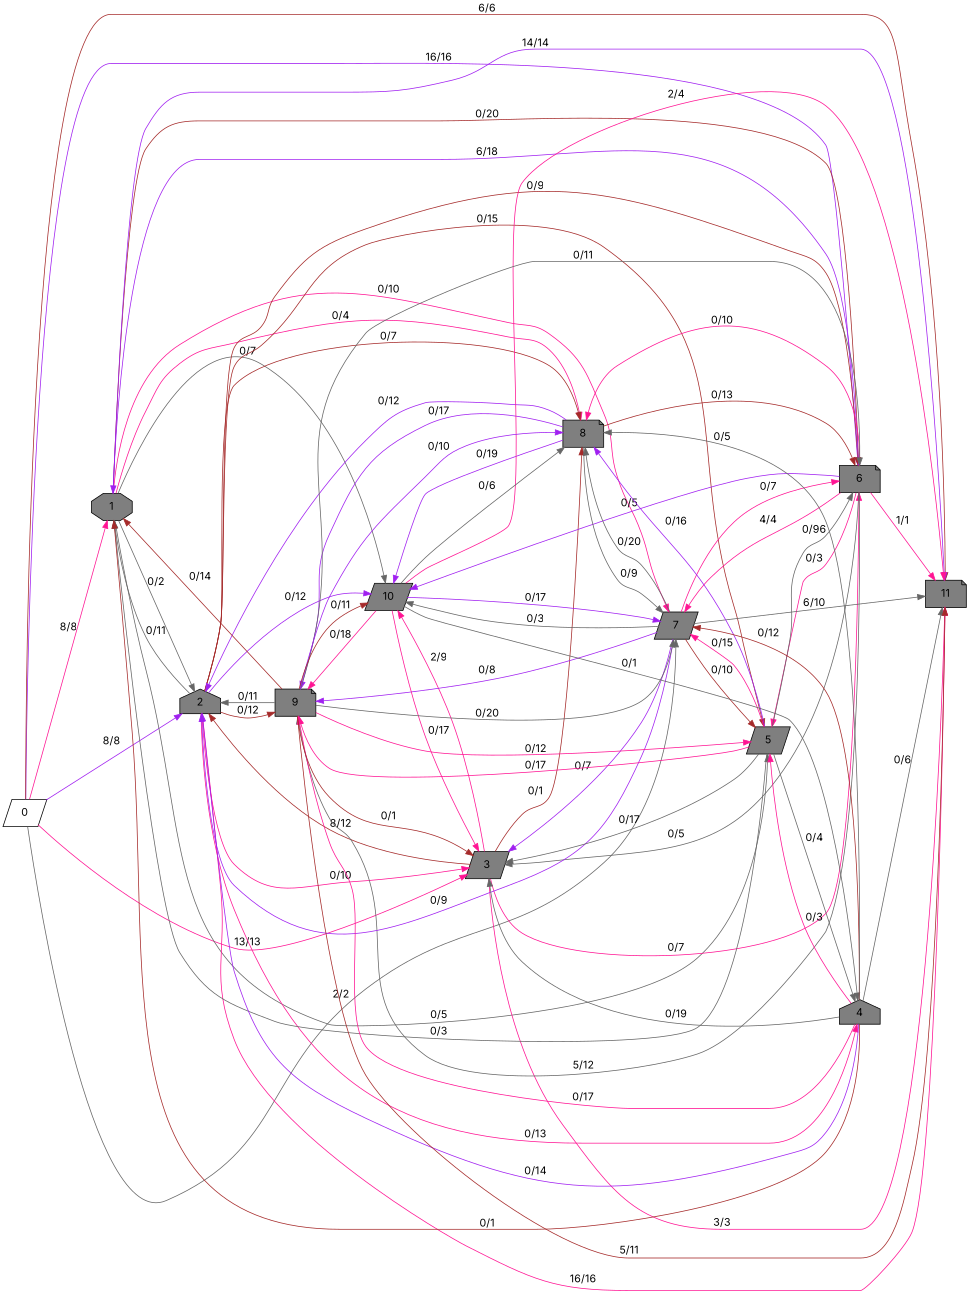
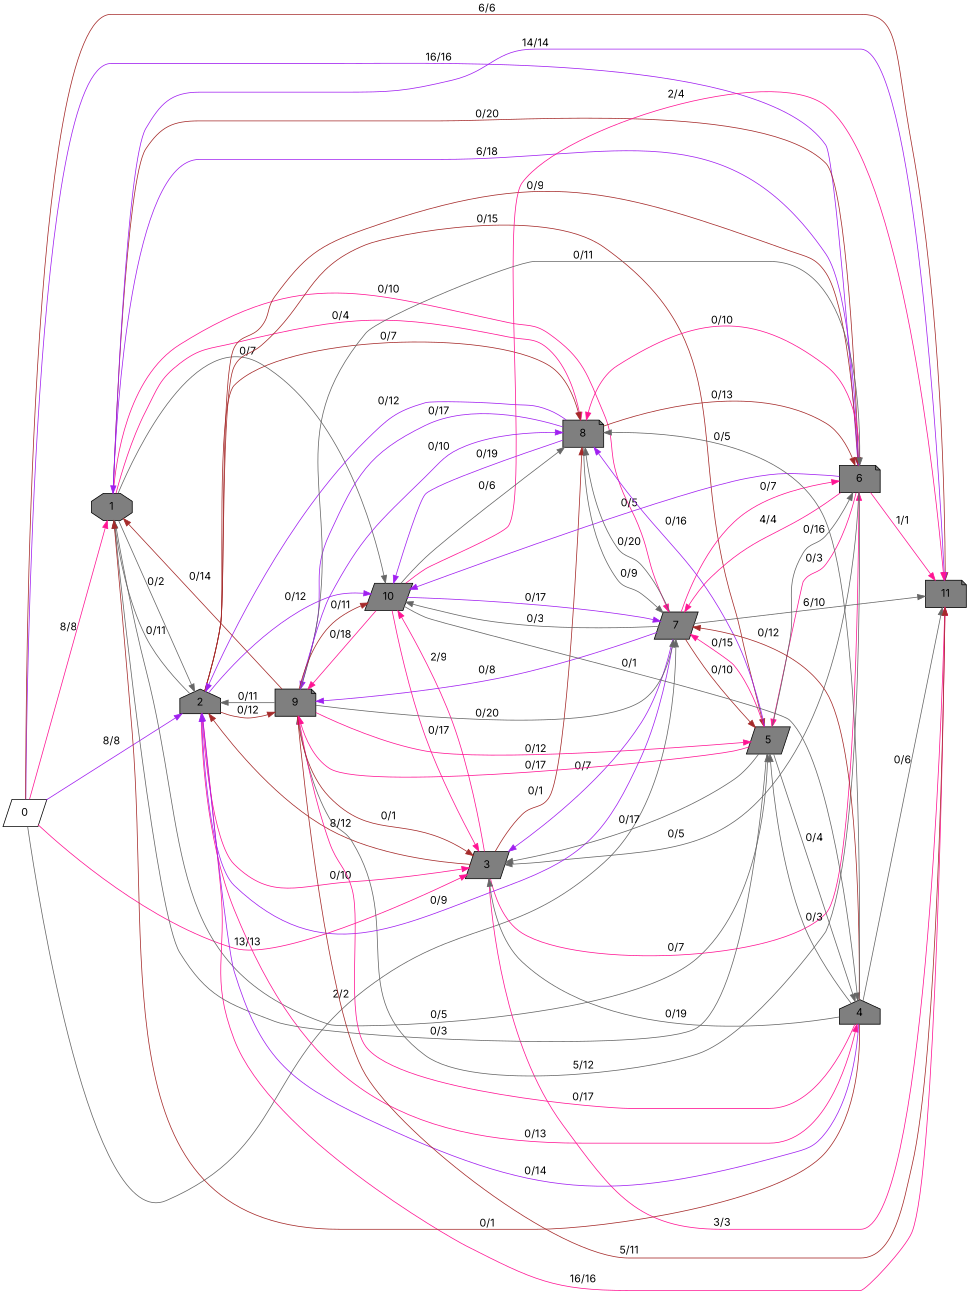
(814, 530) -> (814, 530)
(792, 889) -> (792, 889)
